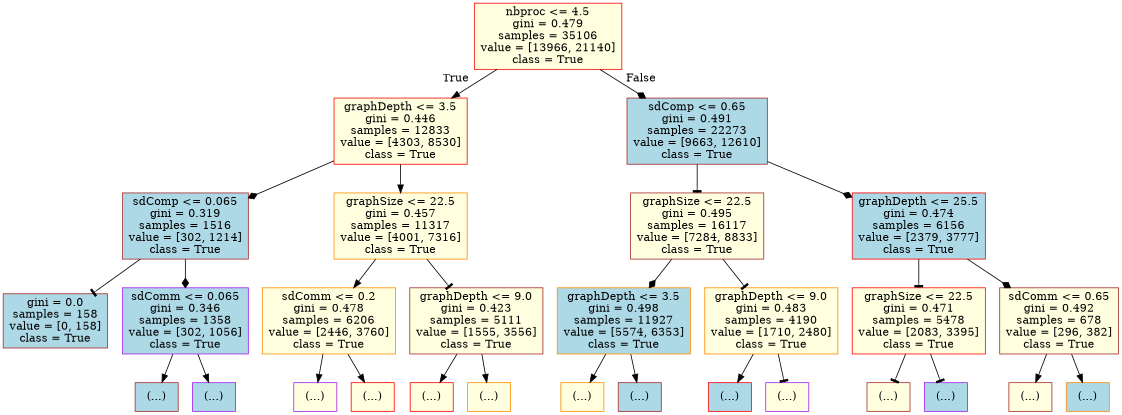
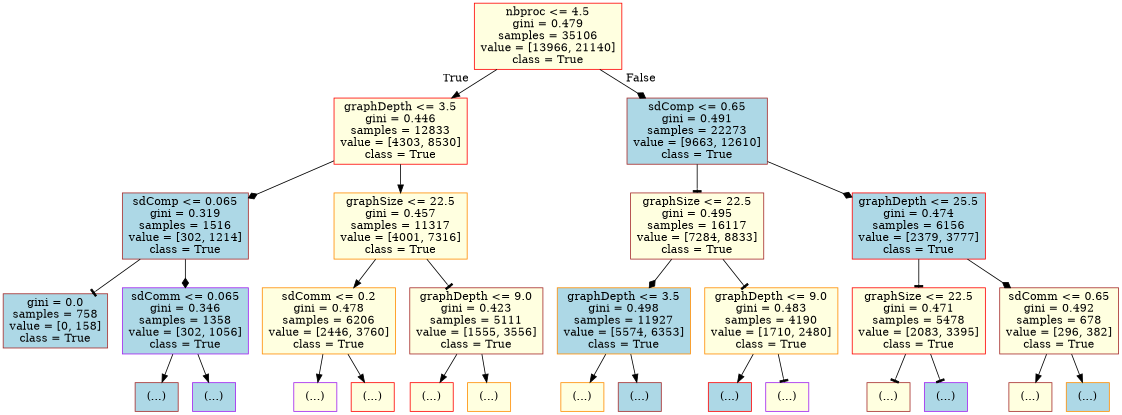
(55, 321) -> (55, 321)
